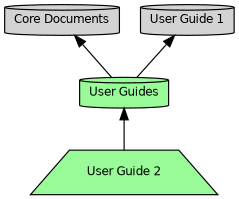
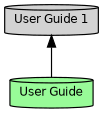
(62, 20) -> none
(124, 93) -> (52, 93)
(124, 172) -> none
